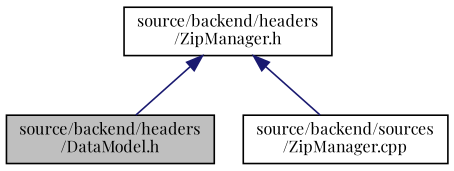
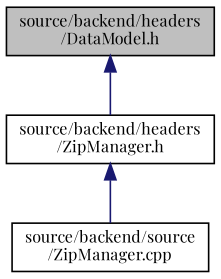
(163, 91) -> (110, 94)
(346, 139) -> (110, 247)
